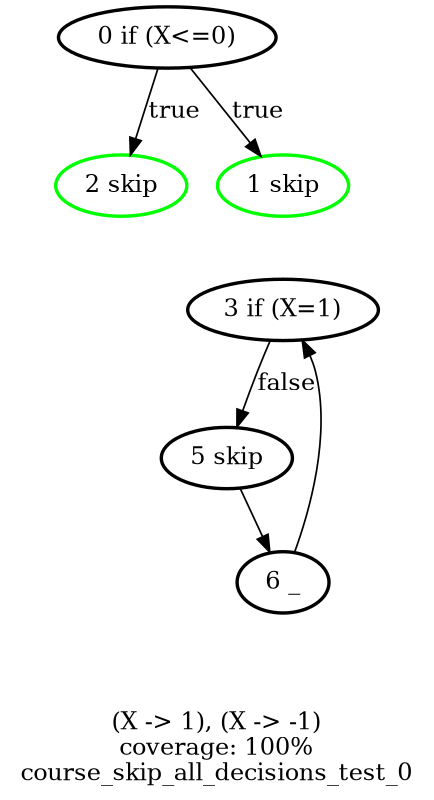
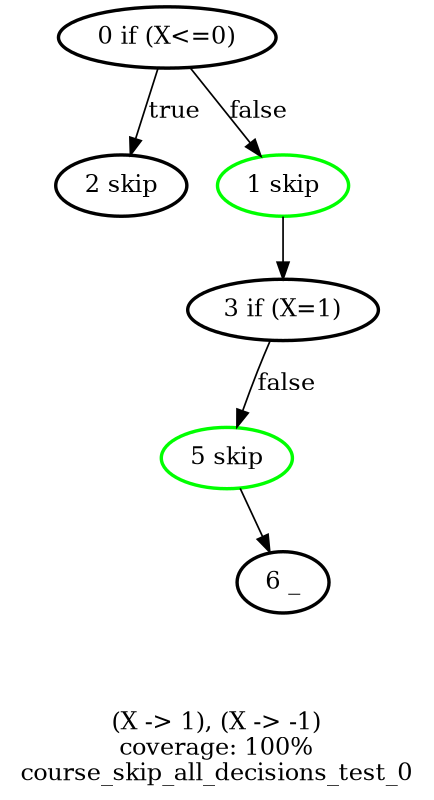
(258, 112) -> (258, 112)
(121, 186) -> (121, 186)
(319, 455) -> (283, 239)
(227, 458) -> (227, 458)
